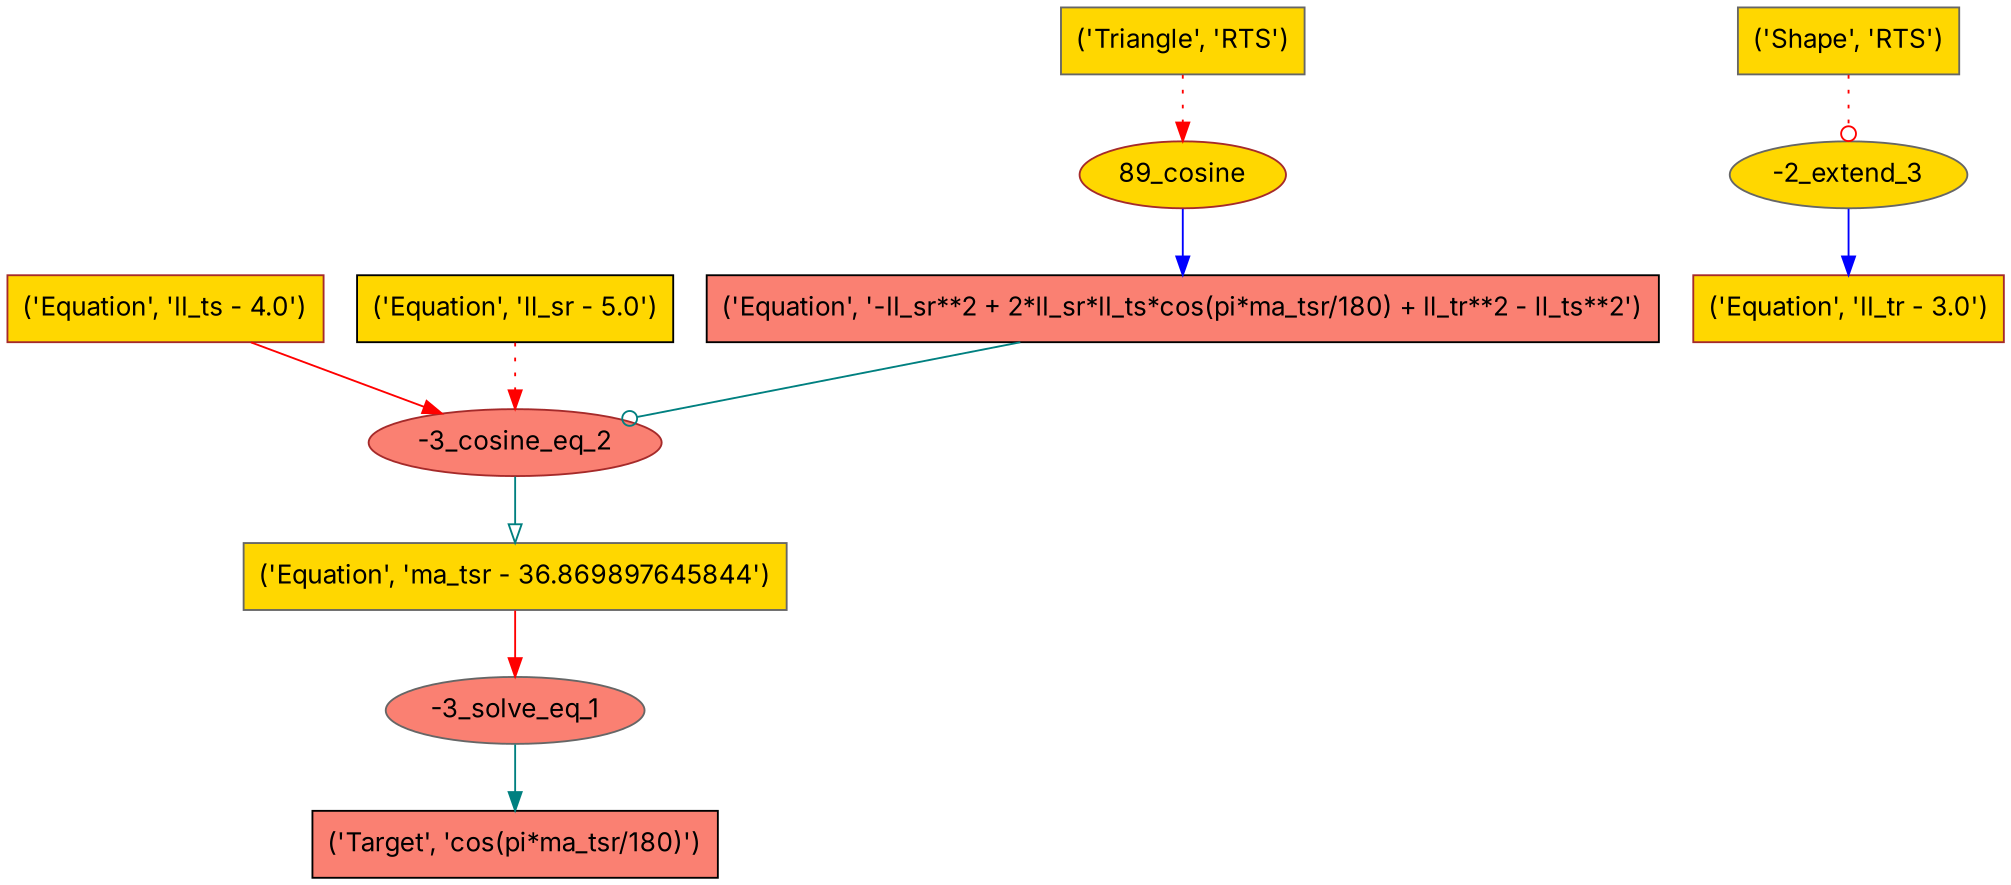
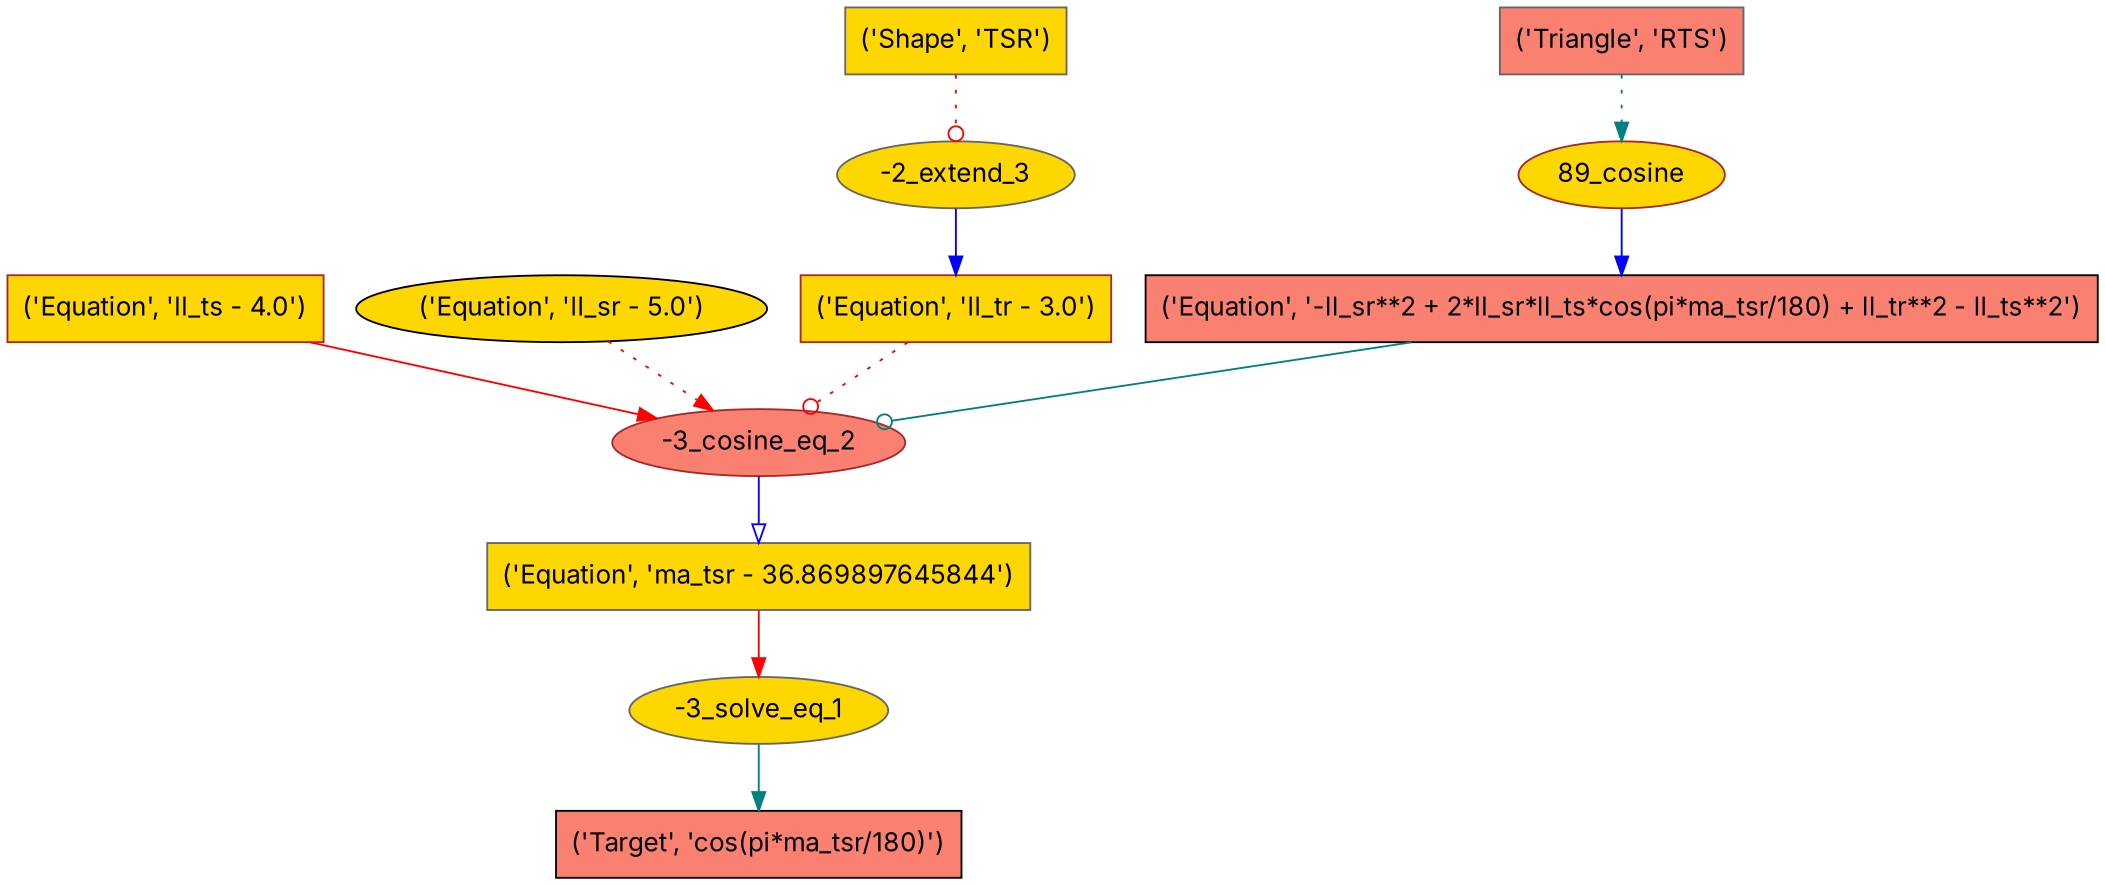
(1183, 41) -> (1622, 41)
(1849, 41) -> (956, 41)
(1183, 99) -> (1622, 99)
(515, 309) -> (562, 309)
none -> (862, 372)
(515, 500) -> (759, 500)
(515, 710) -> (759, 710)
